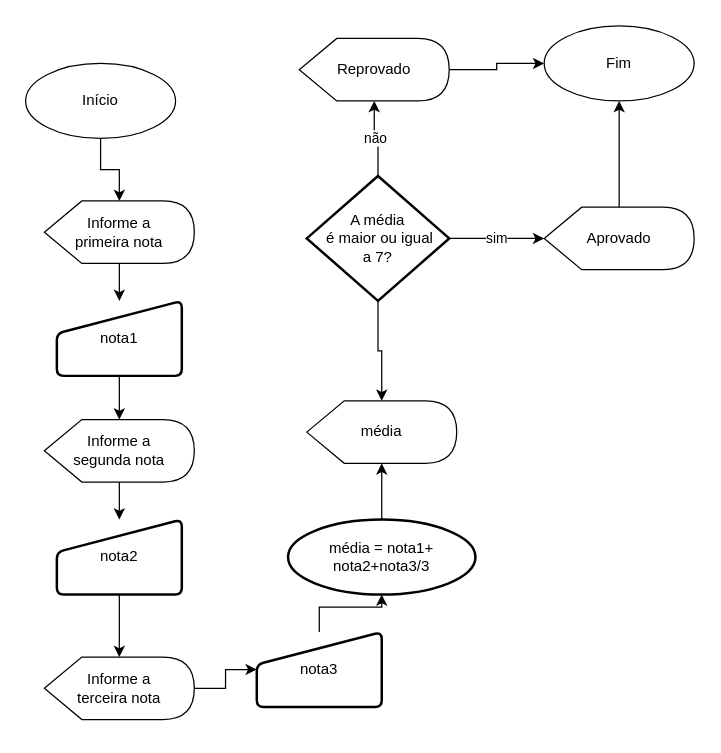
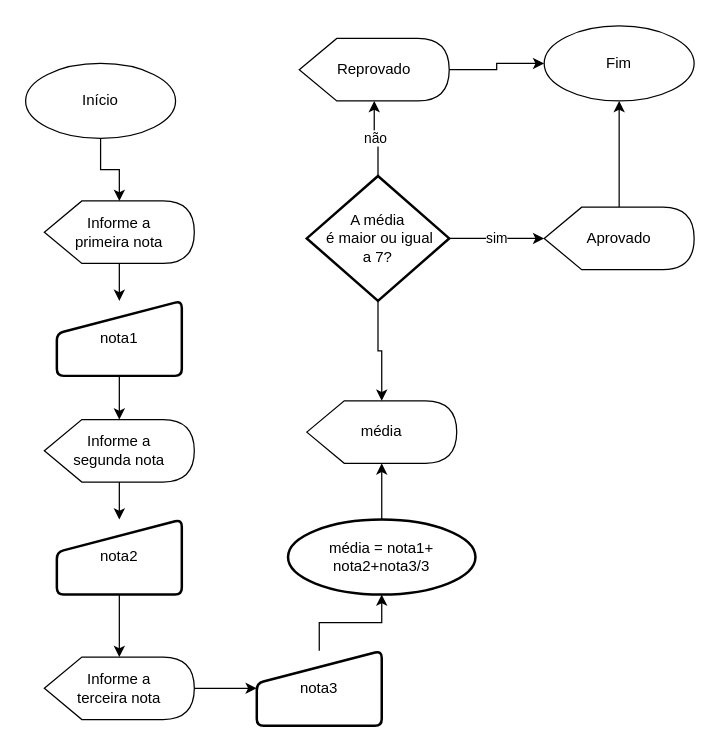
(319, 669) -> (319, 688)
